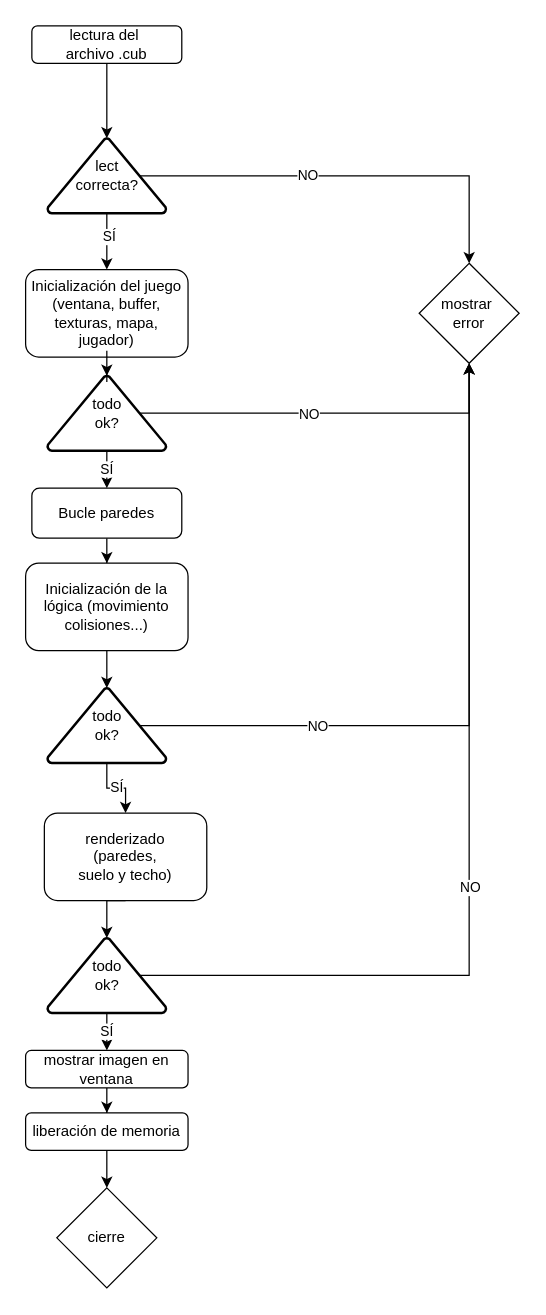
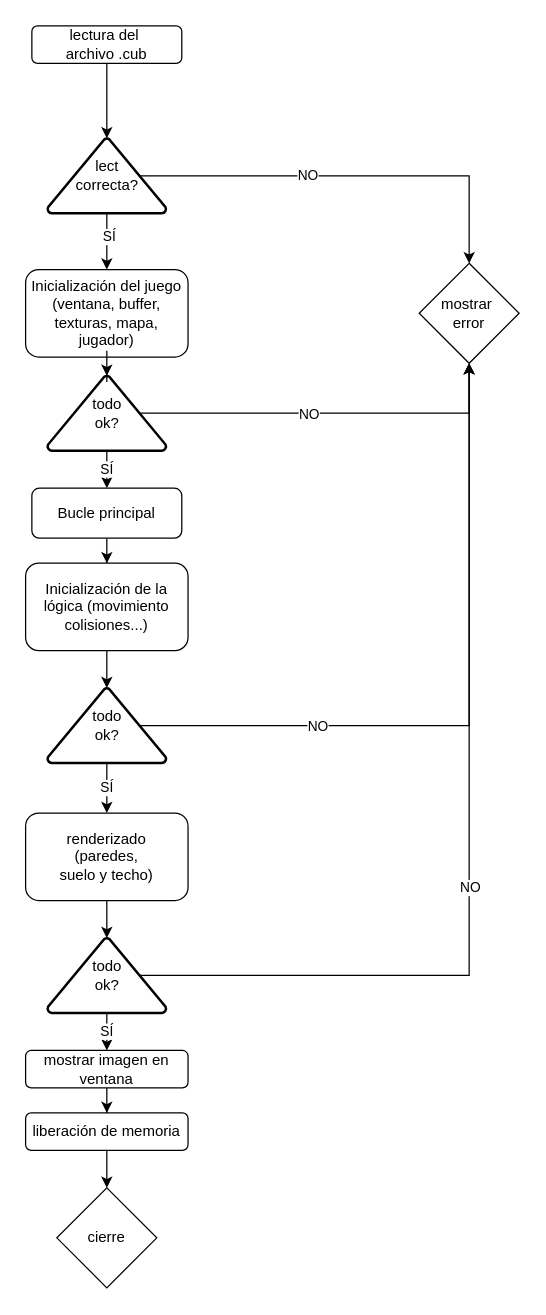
(107, 513) -> (107, 513)
(126, 857) -> (107, 857)
